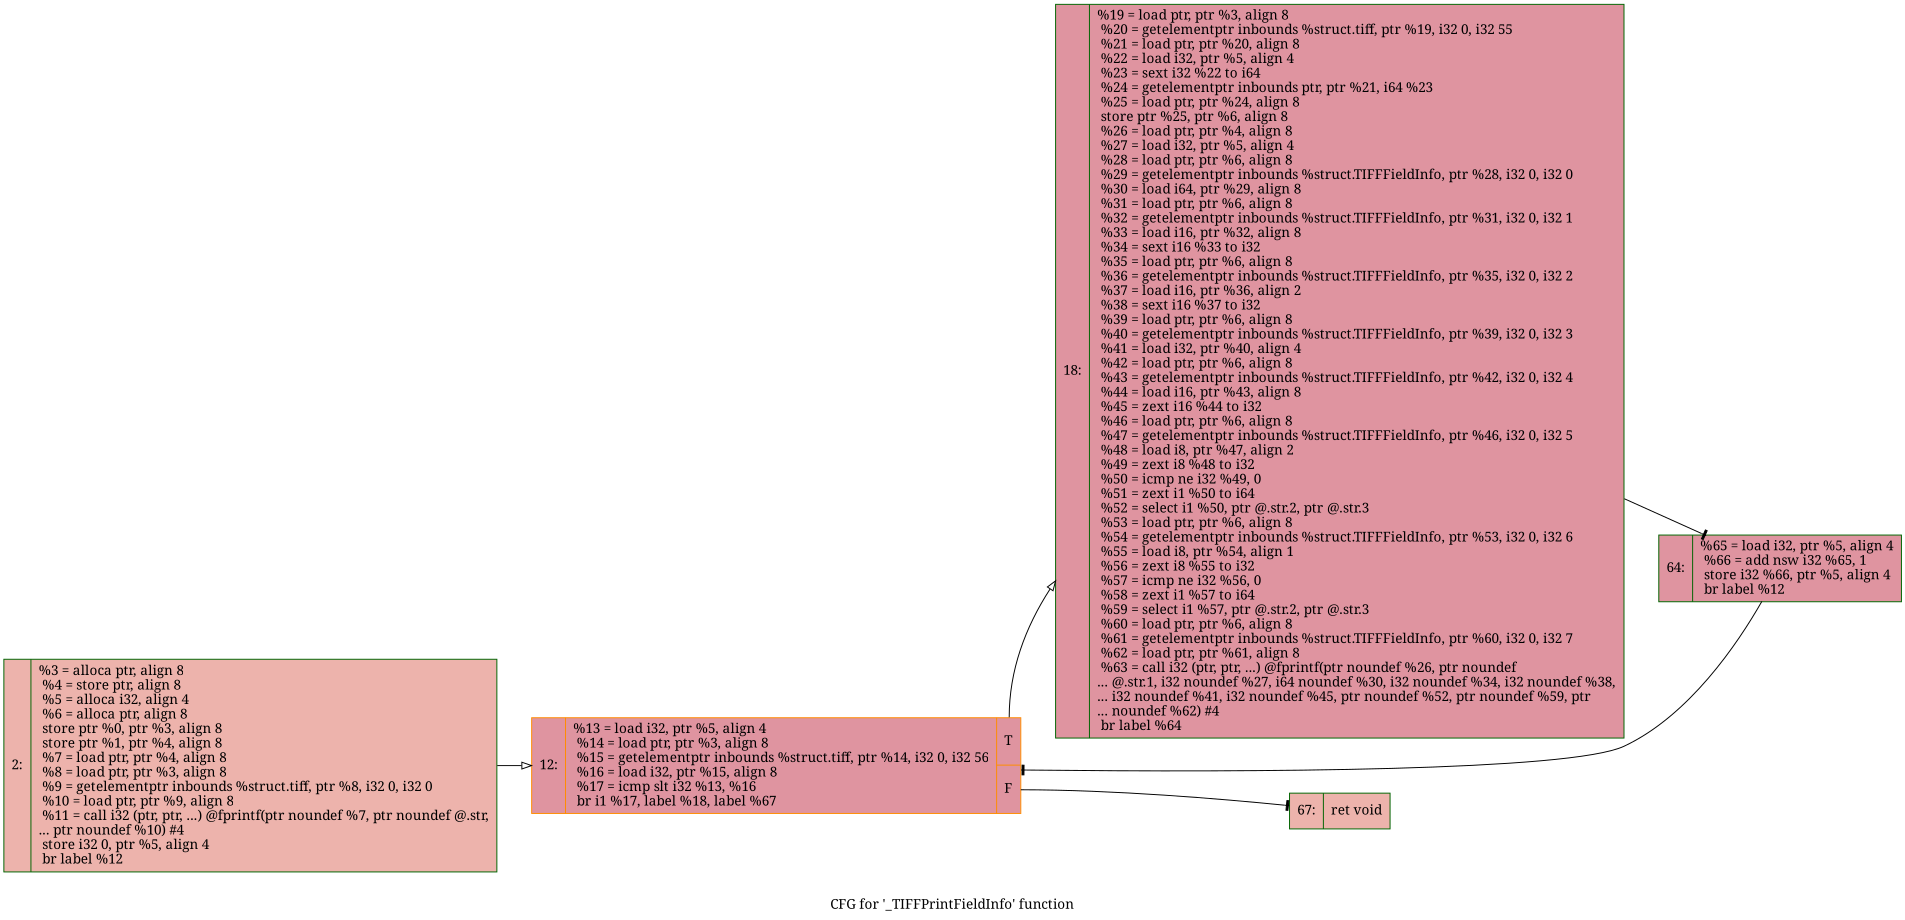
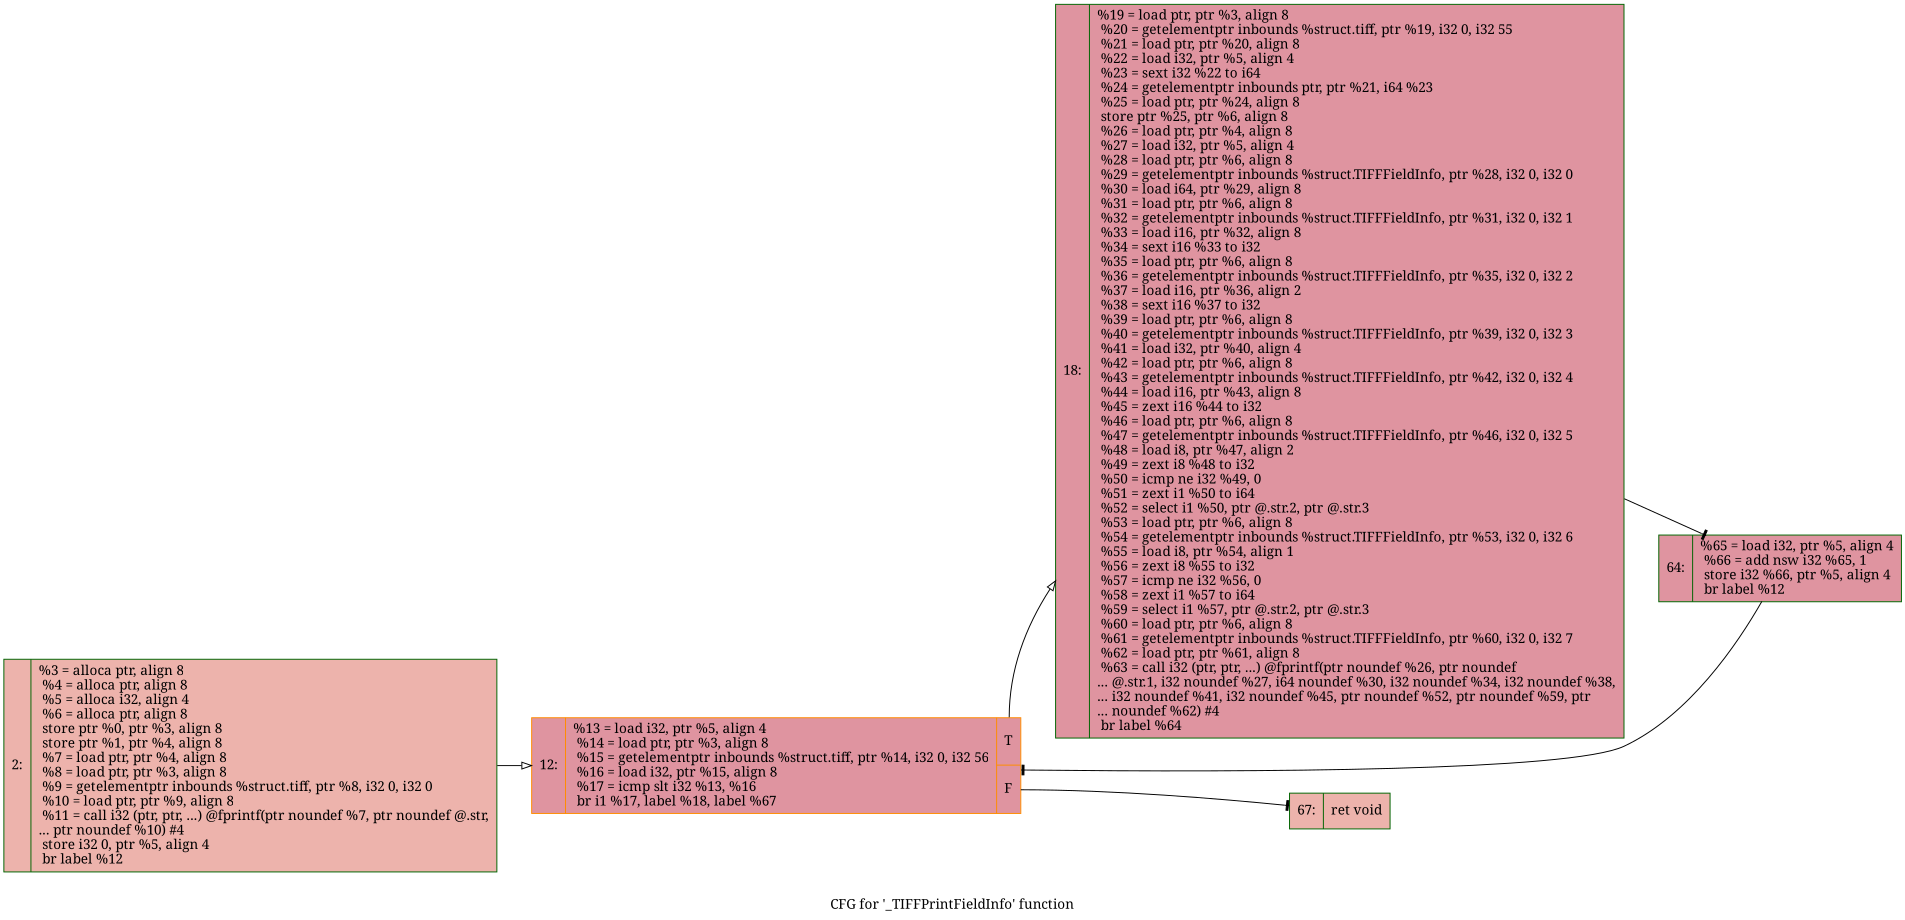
(110, 685) -> (113, 685)
